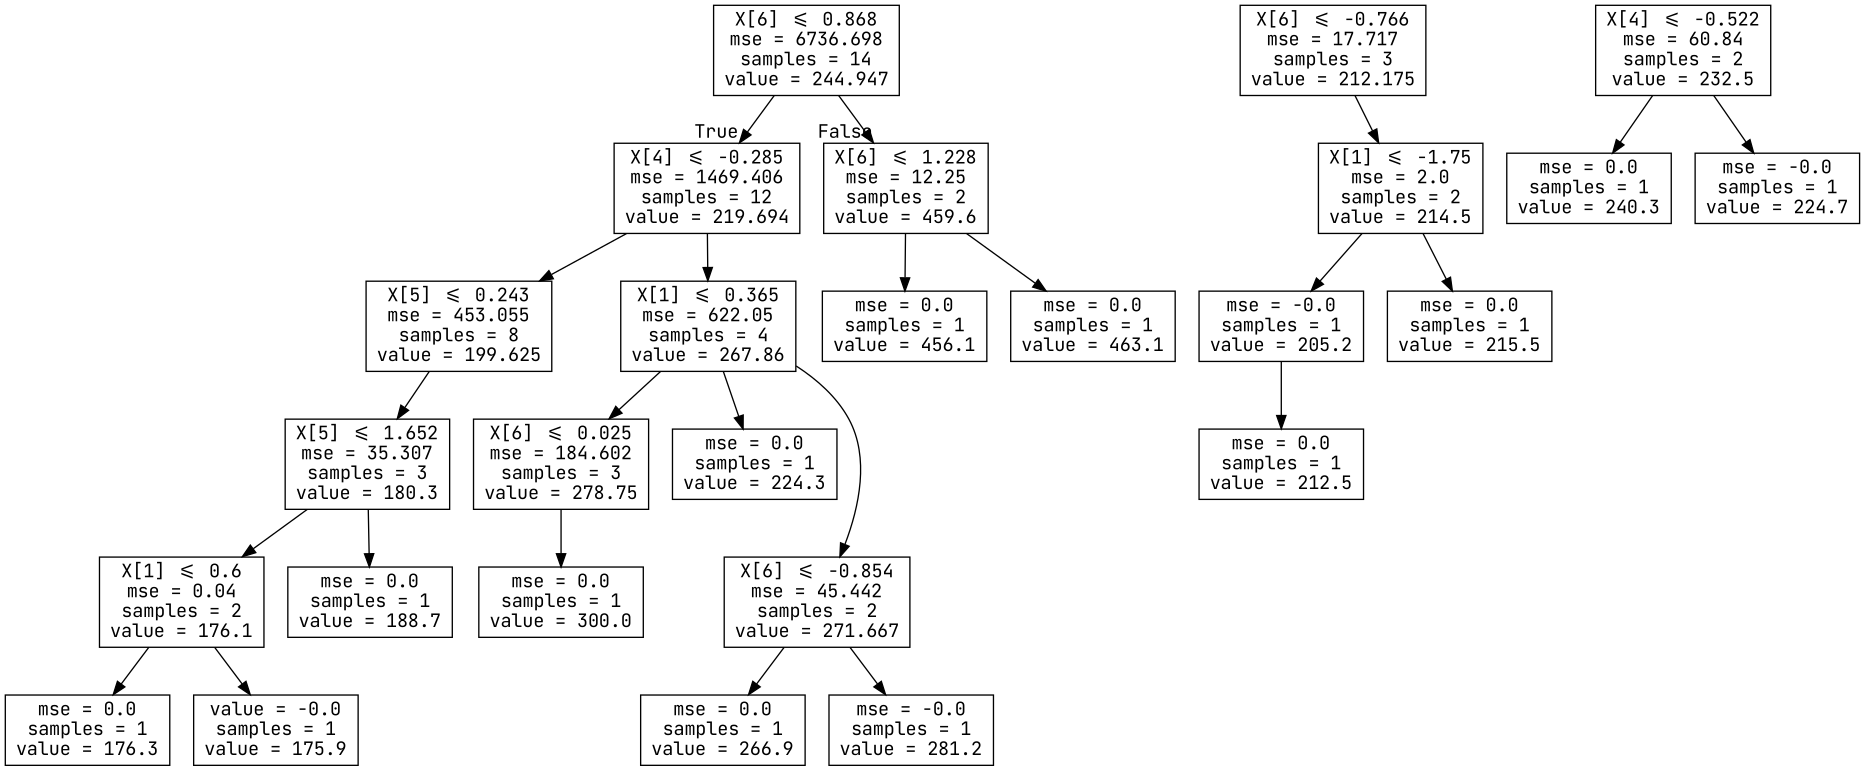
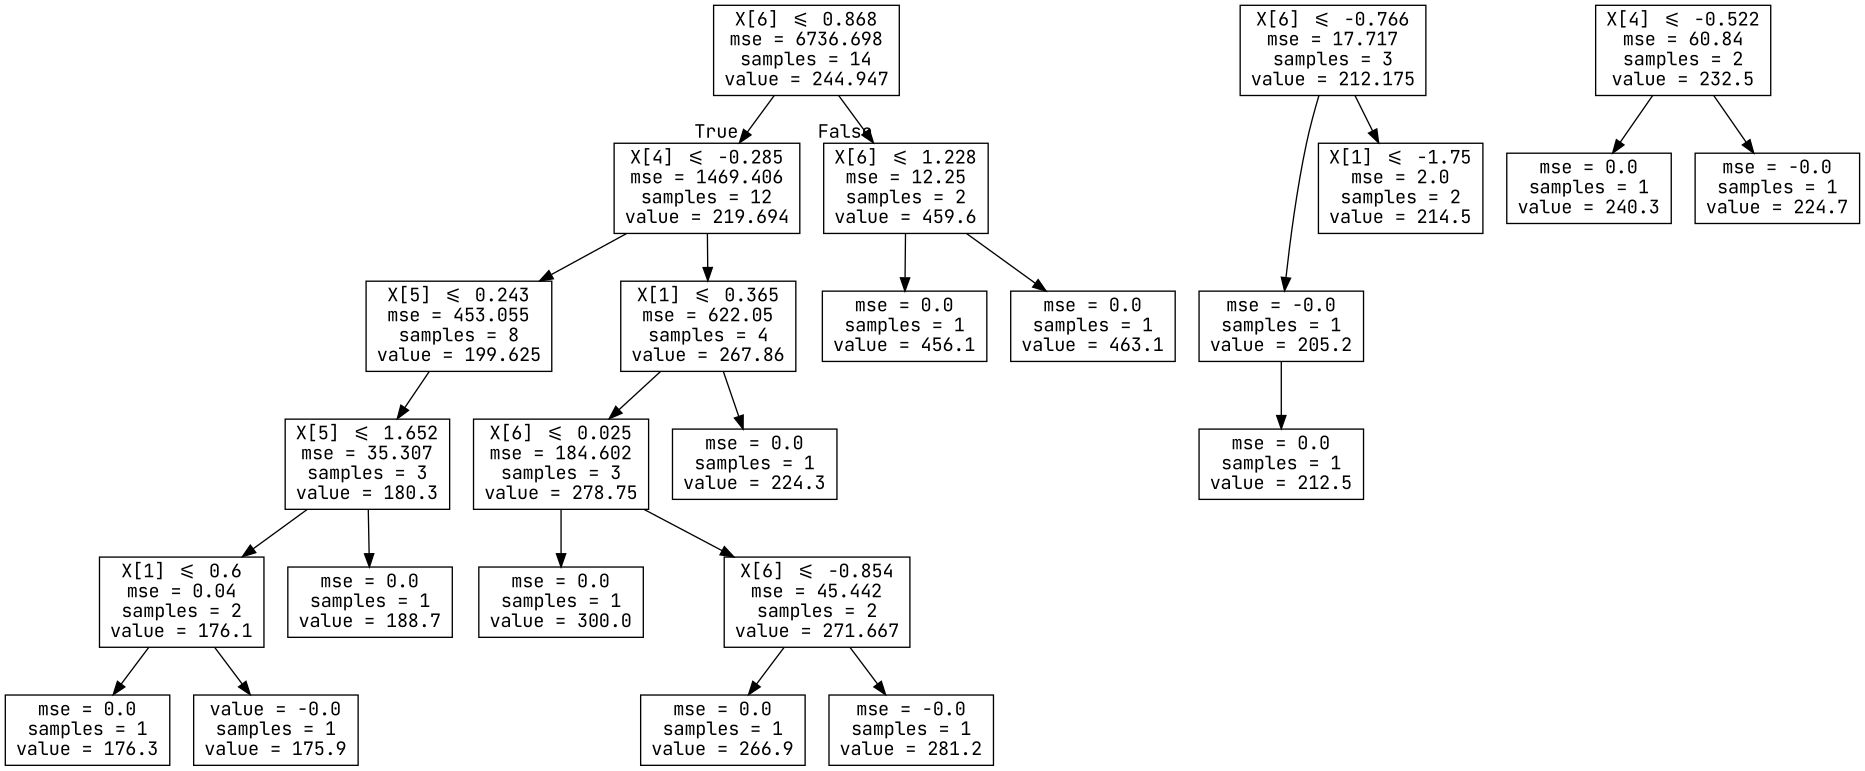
(1341, 257) -> (1299, 186)
(1470, 326) -> none
(858, 444) -> (683, 530)
